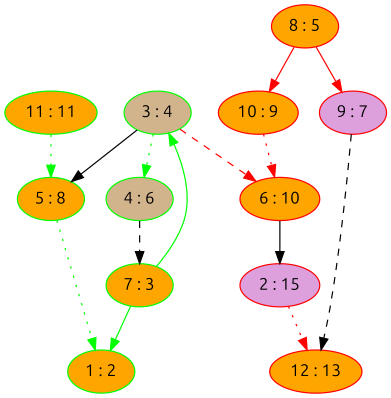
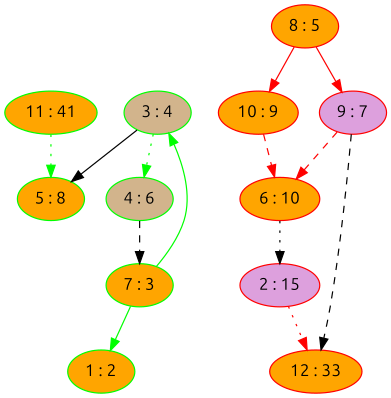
(51, 113) -> (51, 113)
(268, 150) -> (268, 150)
(213, 152) -> (321, 151)
(280, 236) -> (280, 236)
(74, 279) -> none
(316, 372) -> (316, 372)
